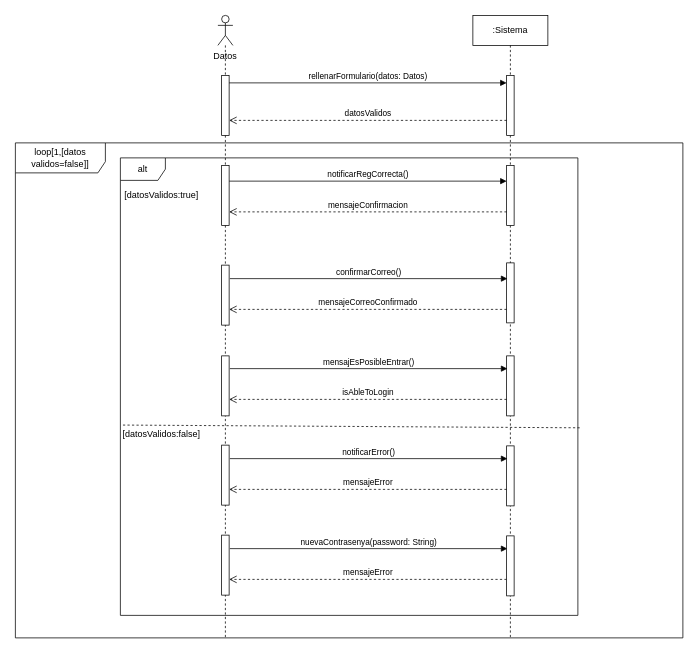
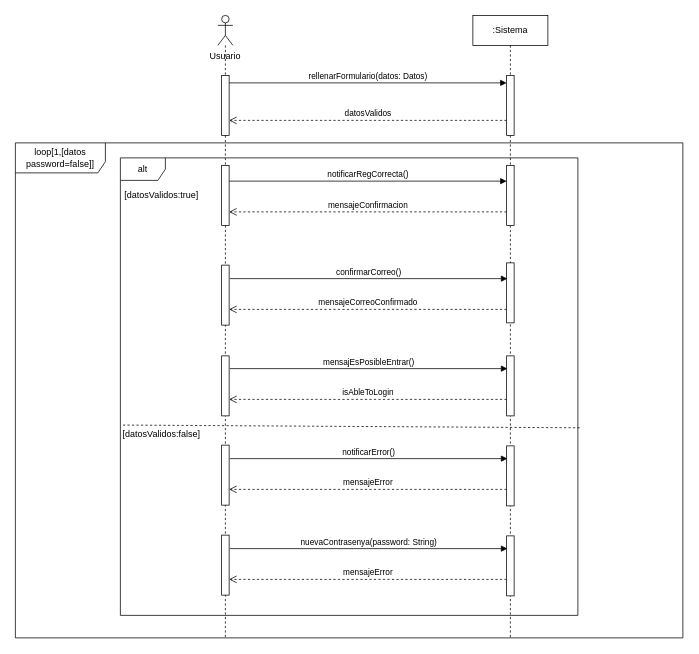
(225, 57) -> (225, 57)
(60, 158) -> (60, 158)
